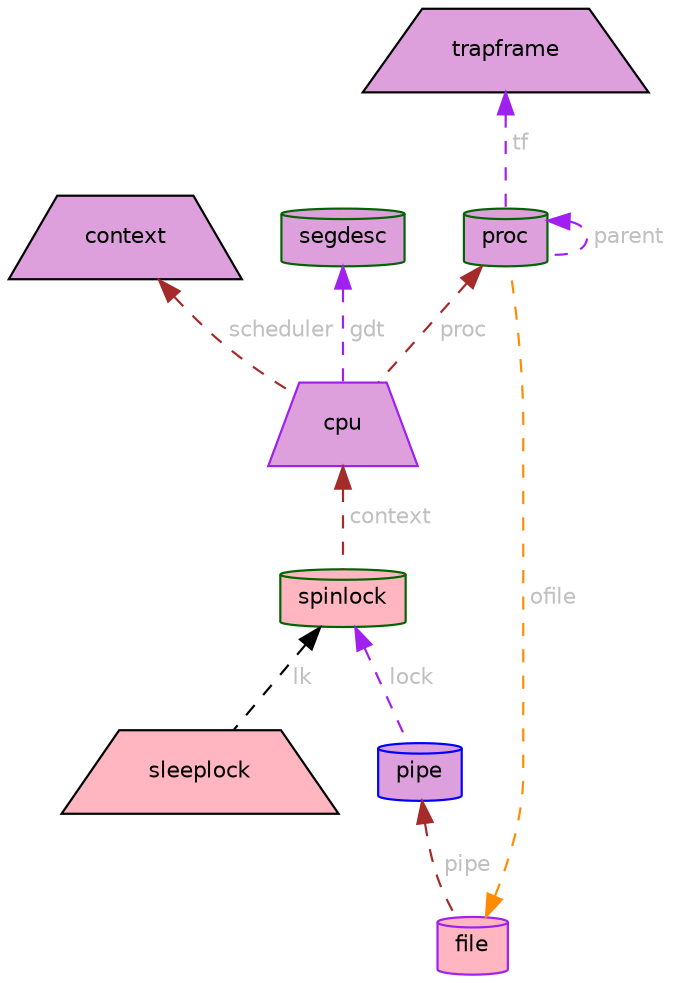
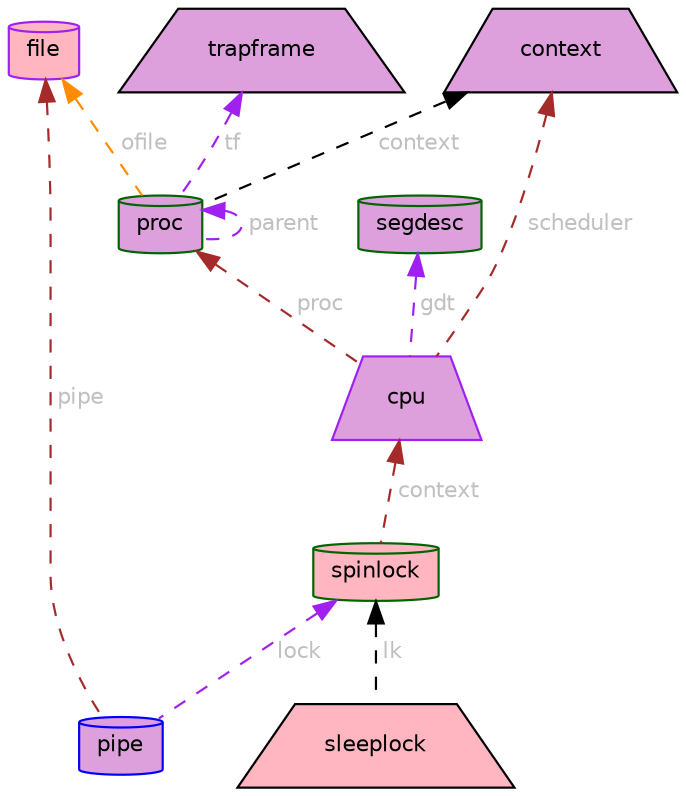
none -> (324, 153)
(436, 872) -> (51, 415)
